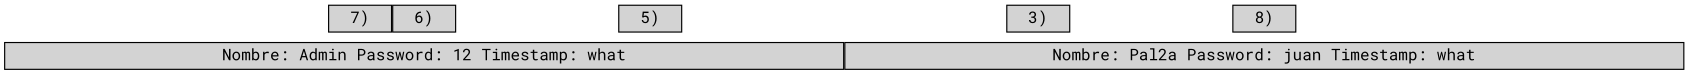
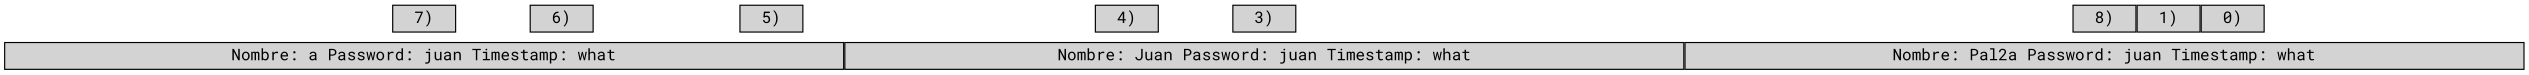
none -> (1127, 19)
none -> (2169, 19)
none -> (2233, 19)
(424, 56) -> none
none -> (424, 56)
none -> (1264, 56)
